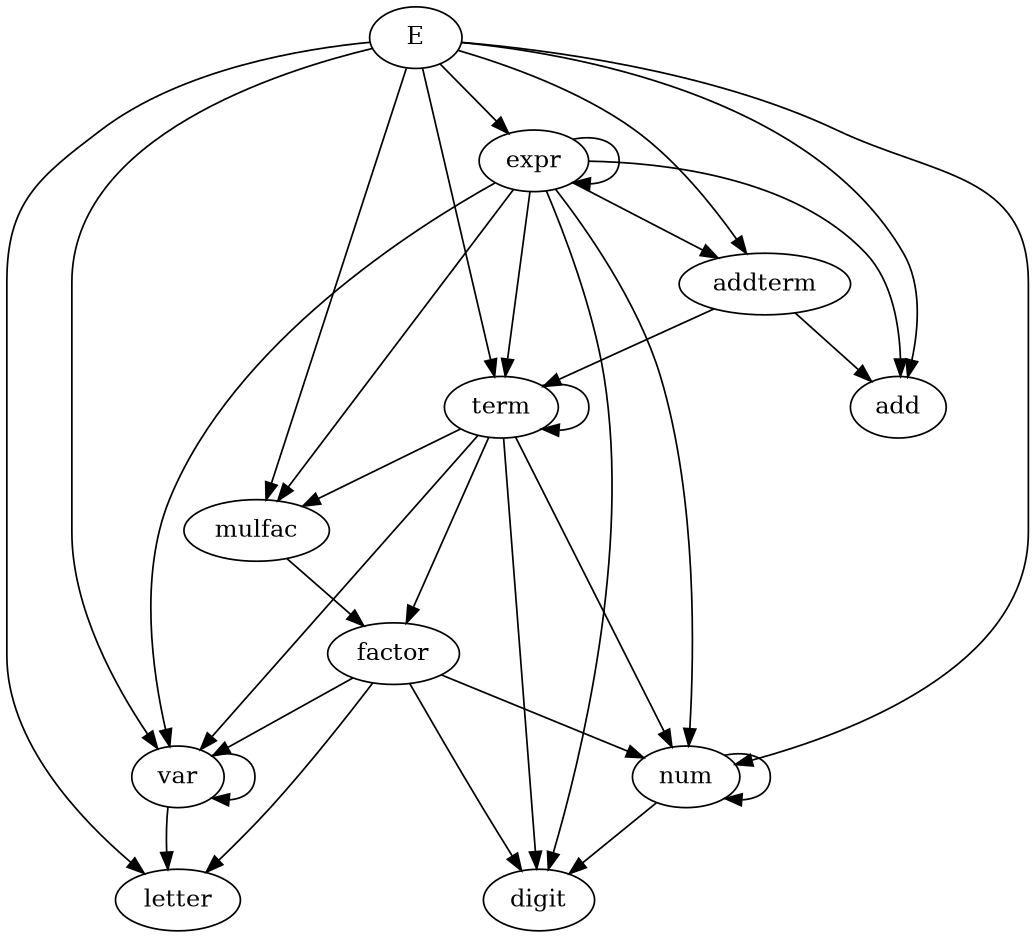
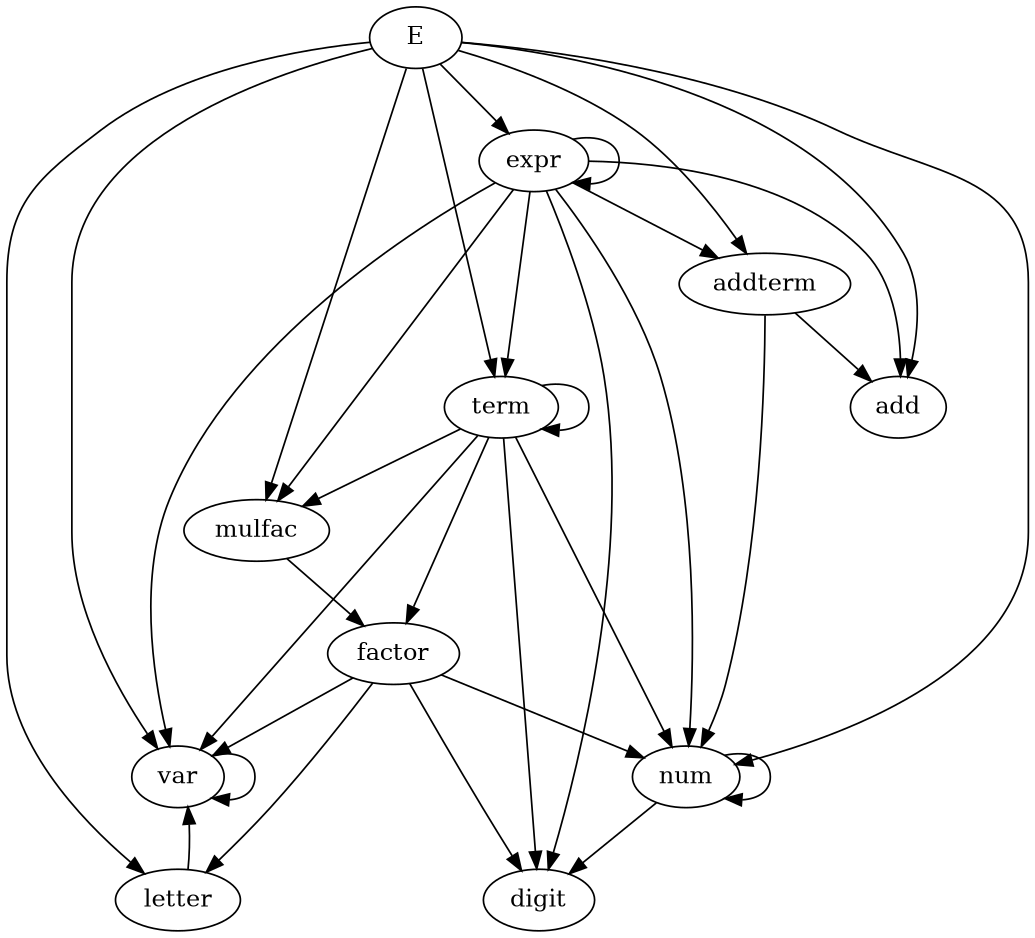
(637, 344) -> (753, 526)
(167, 830) -> (189, 847)
